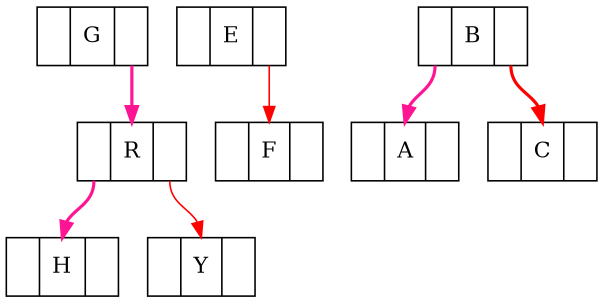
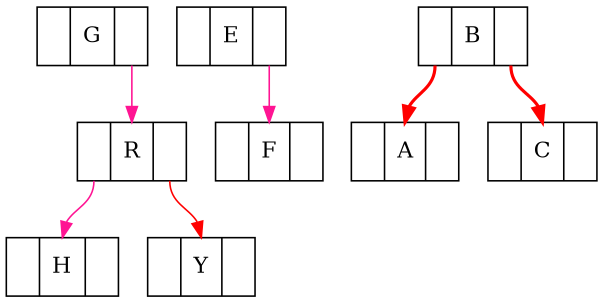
(132, 86) -> (132, 86)
(269, 86) -> (269, 86)
(426, 88) -> (426, 88)
(84, 204) -> (84, 204)
